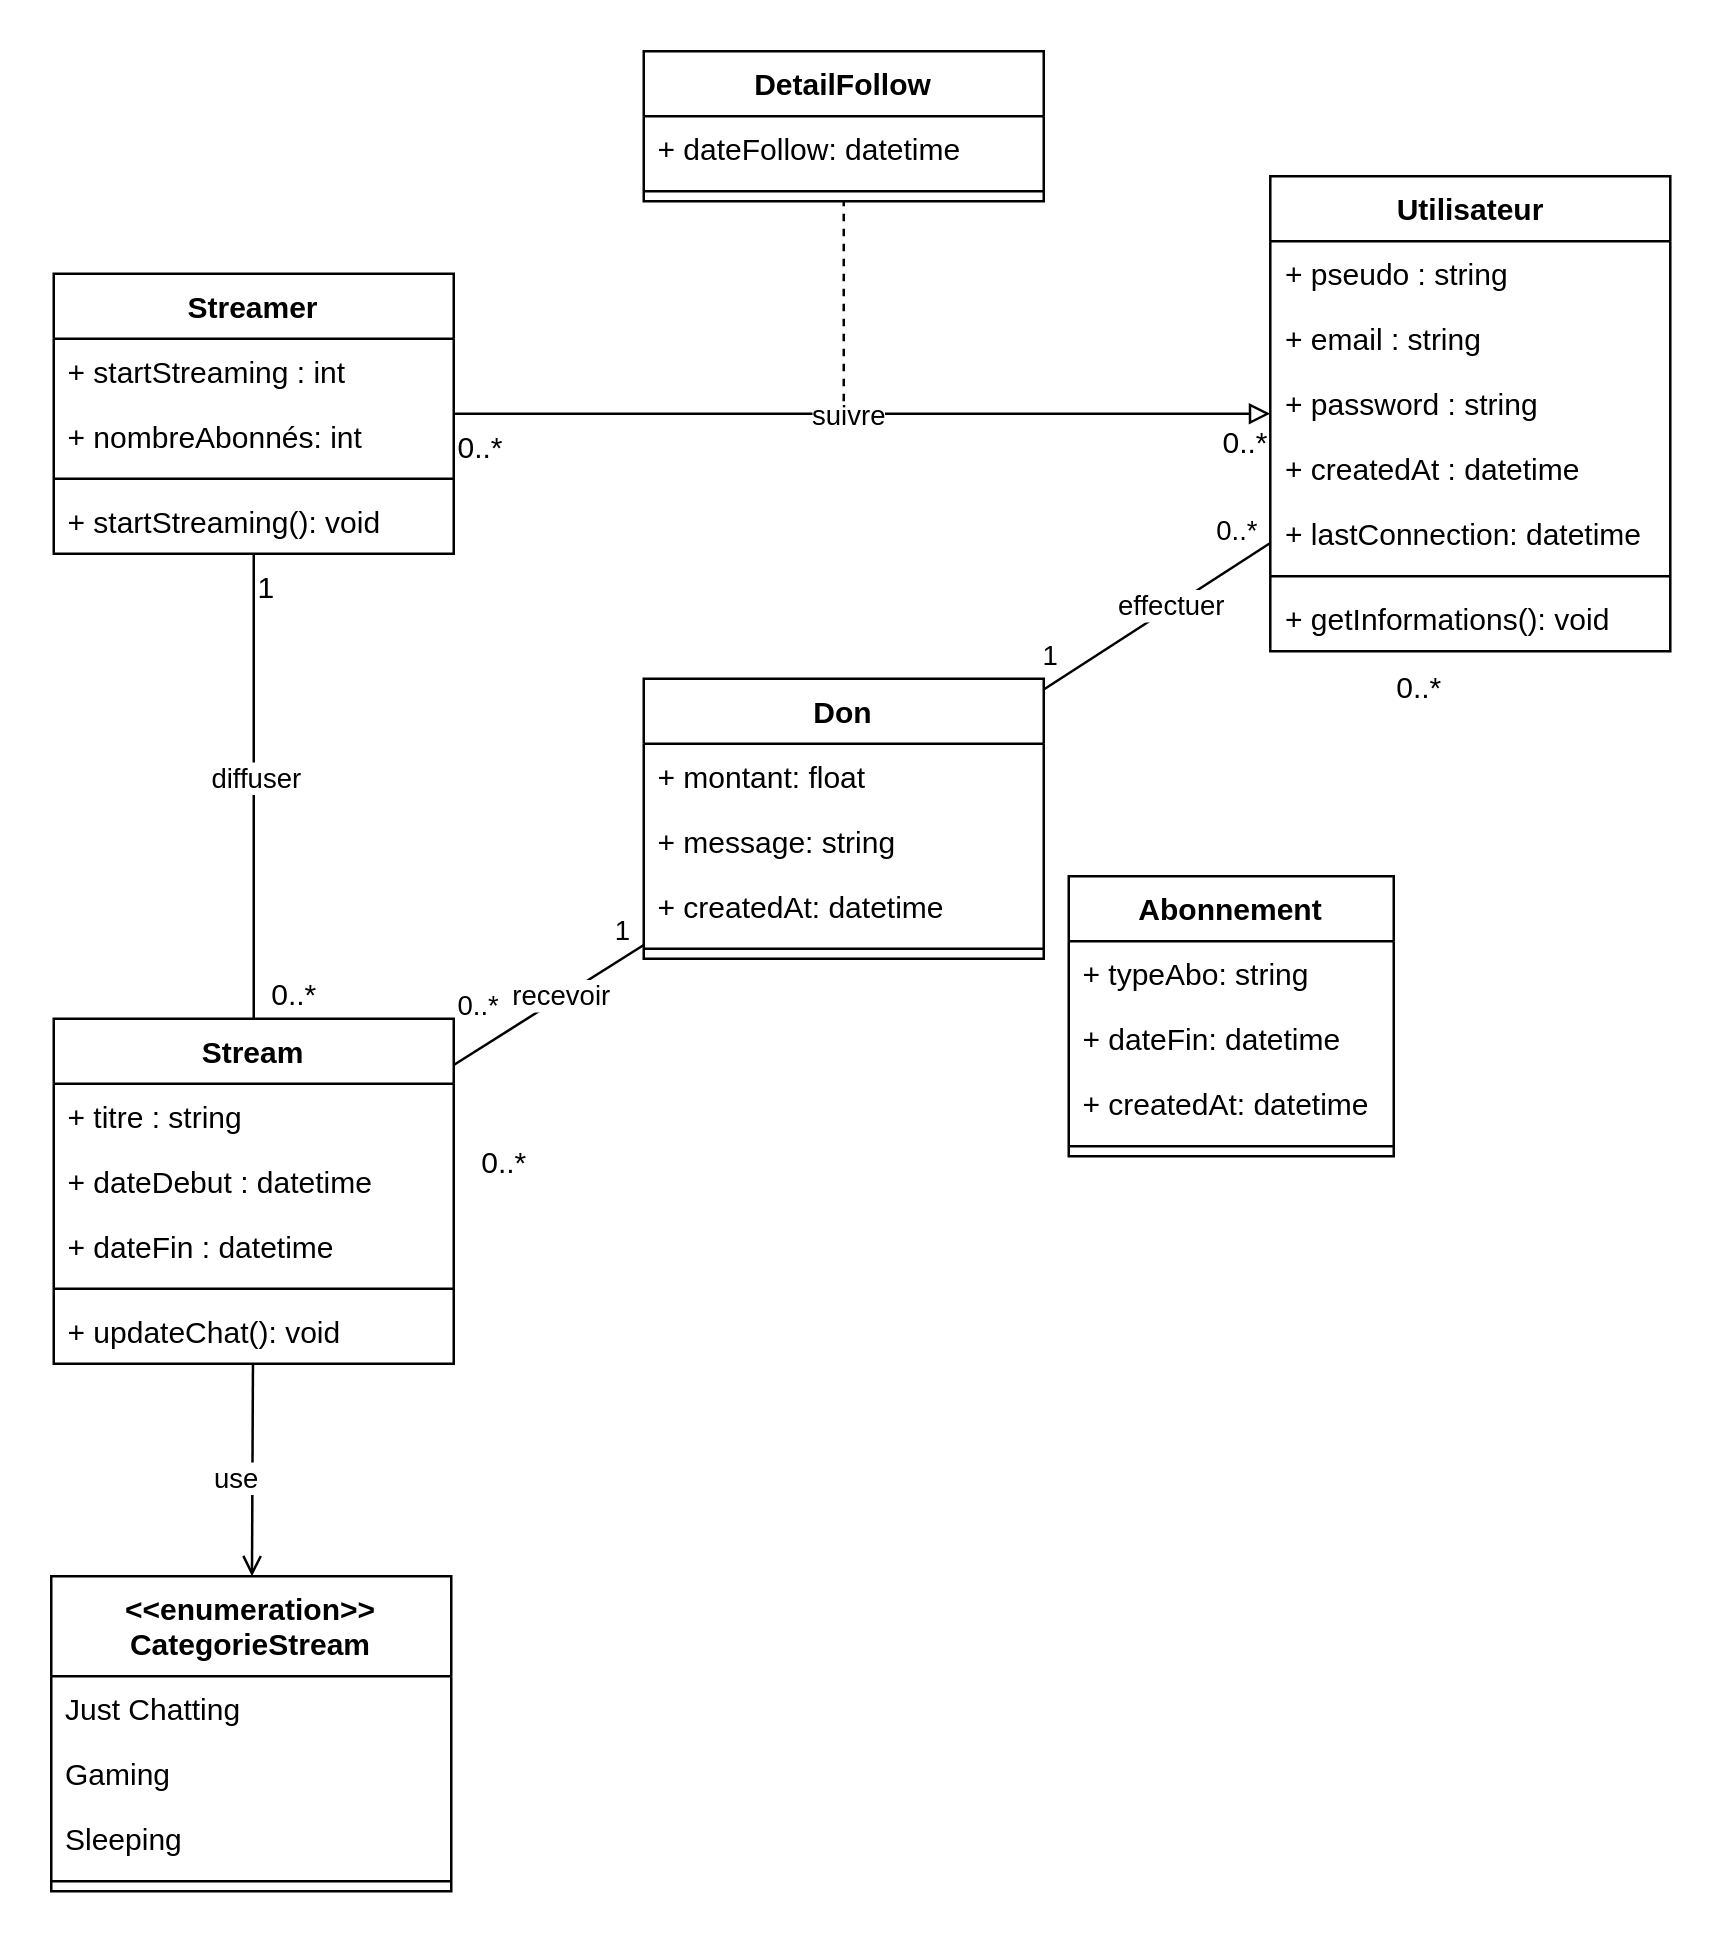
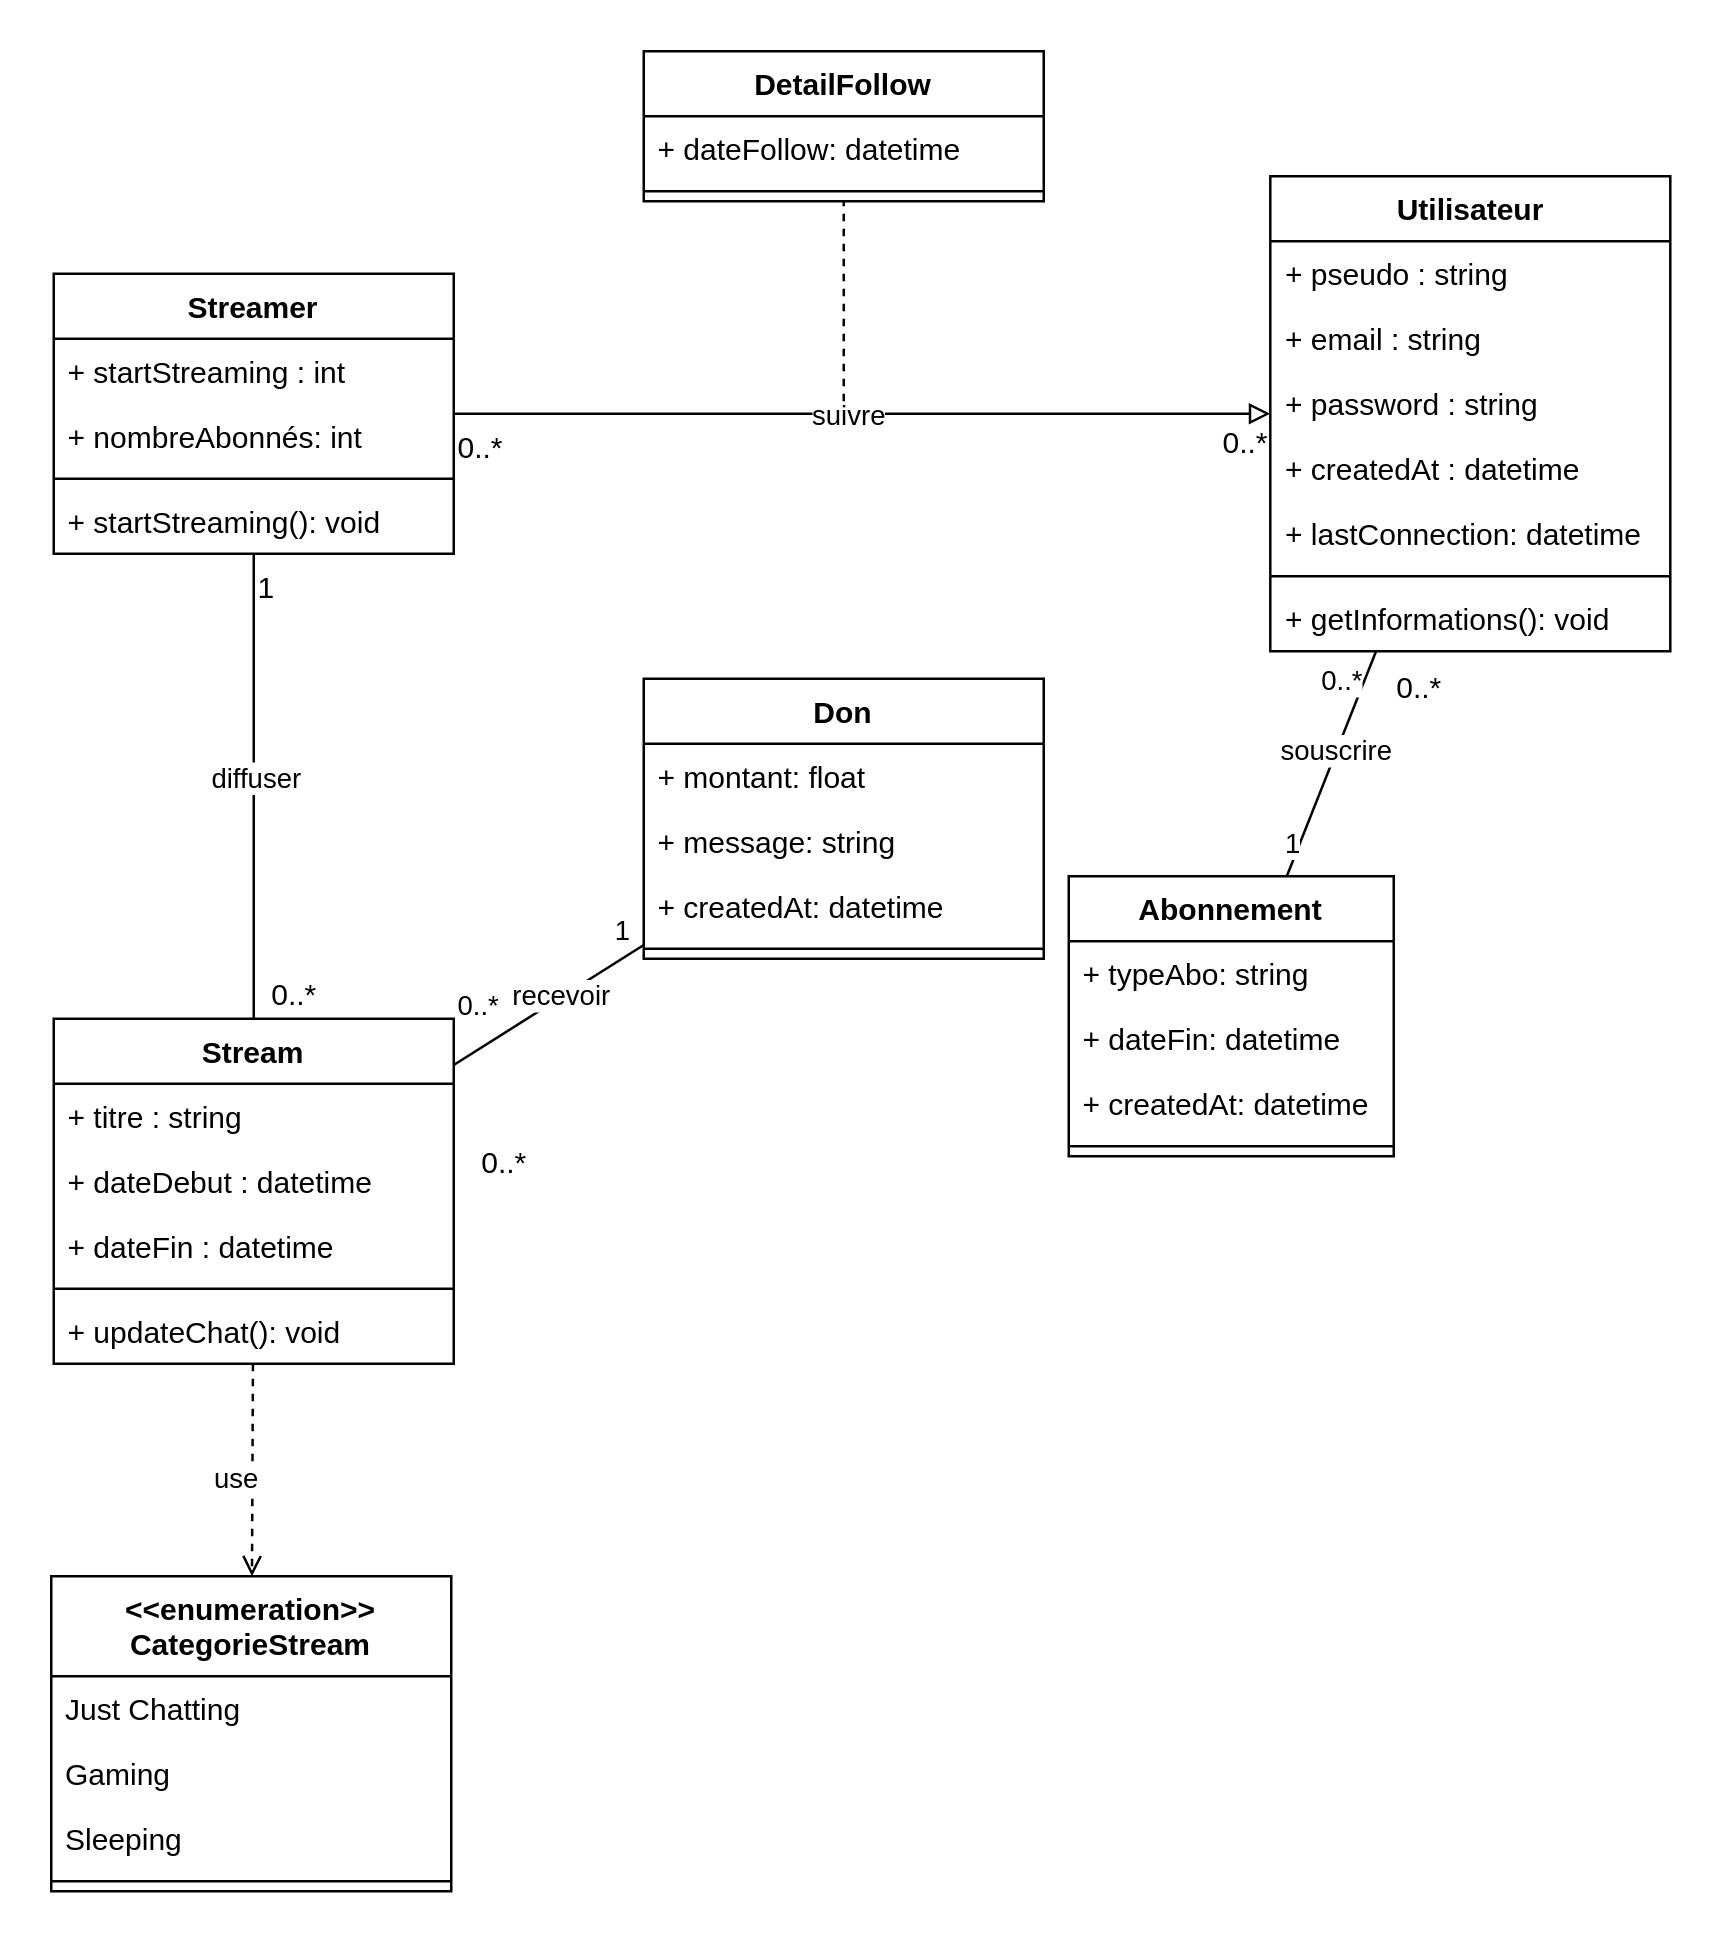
(1096, 656) -> none
none -> (1313, 811)
(253, 1416) -> (253, 1416)
